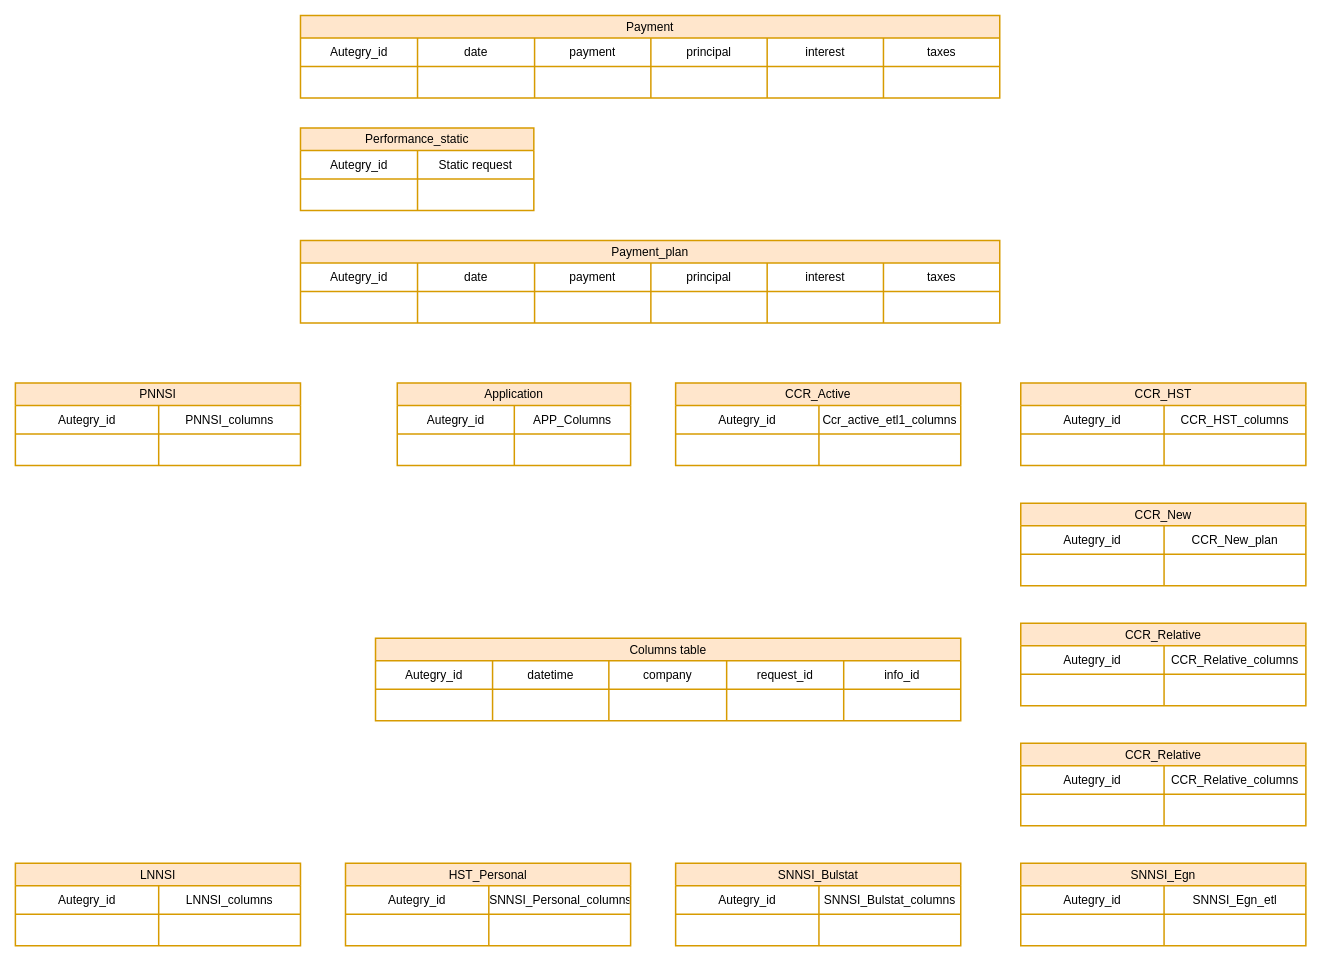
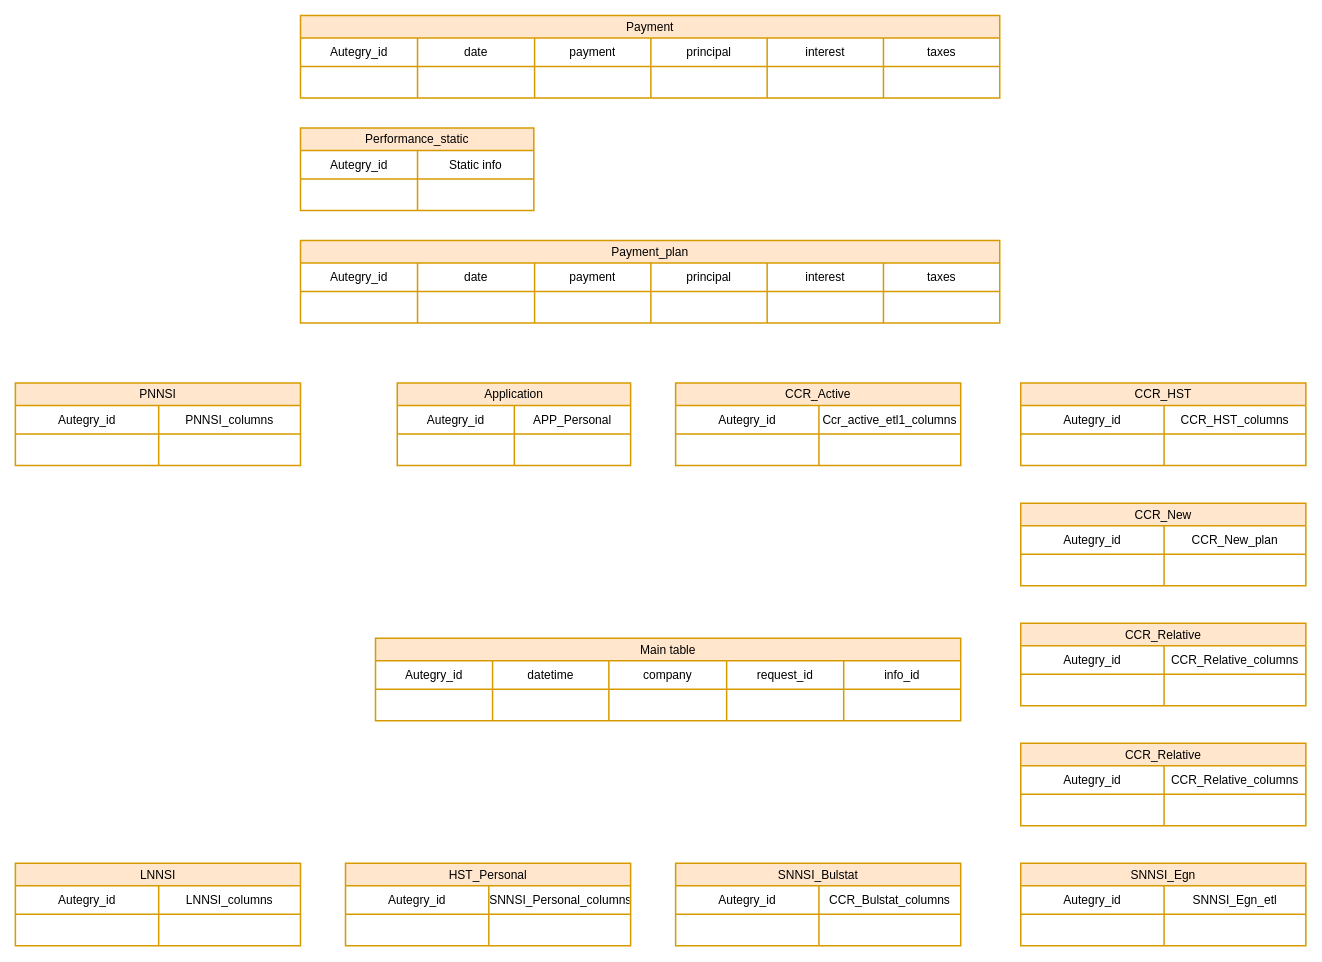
(476, 165) -> (476, 165)
(572, 420) -> (572, 420)
(668, 649) -> (668, 649)
(890, 900) -> (890, 900)
